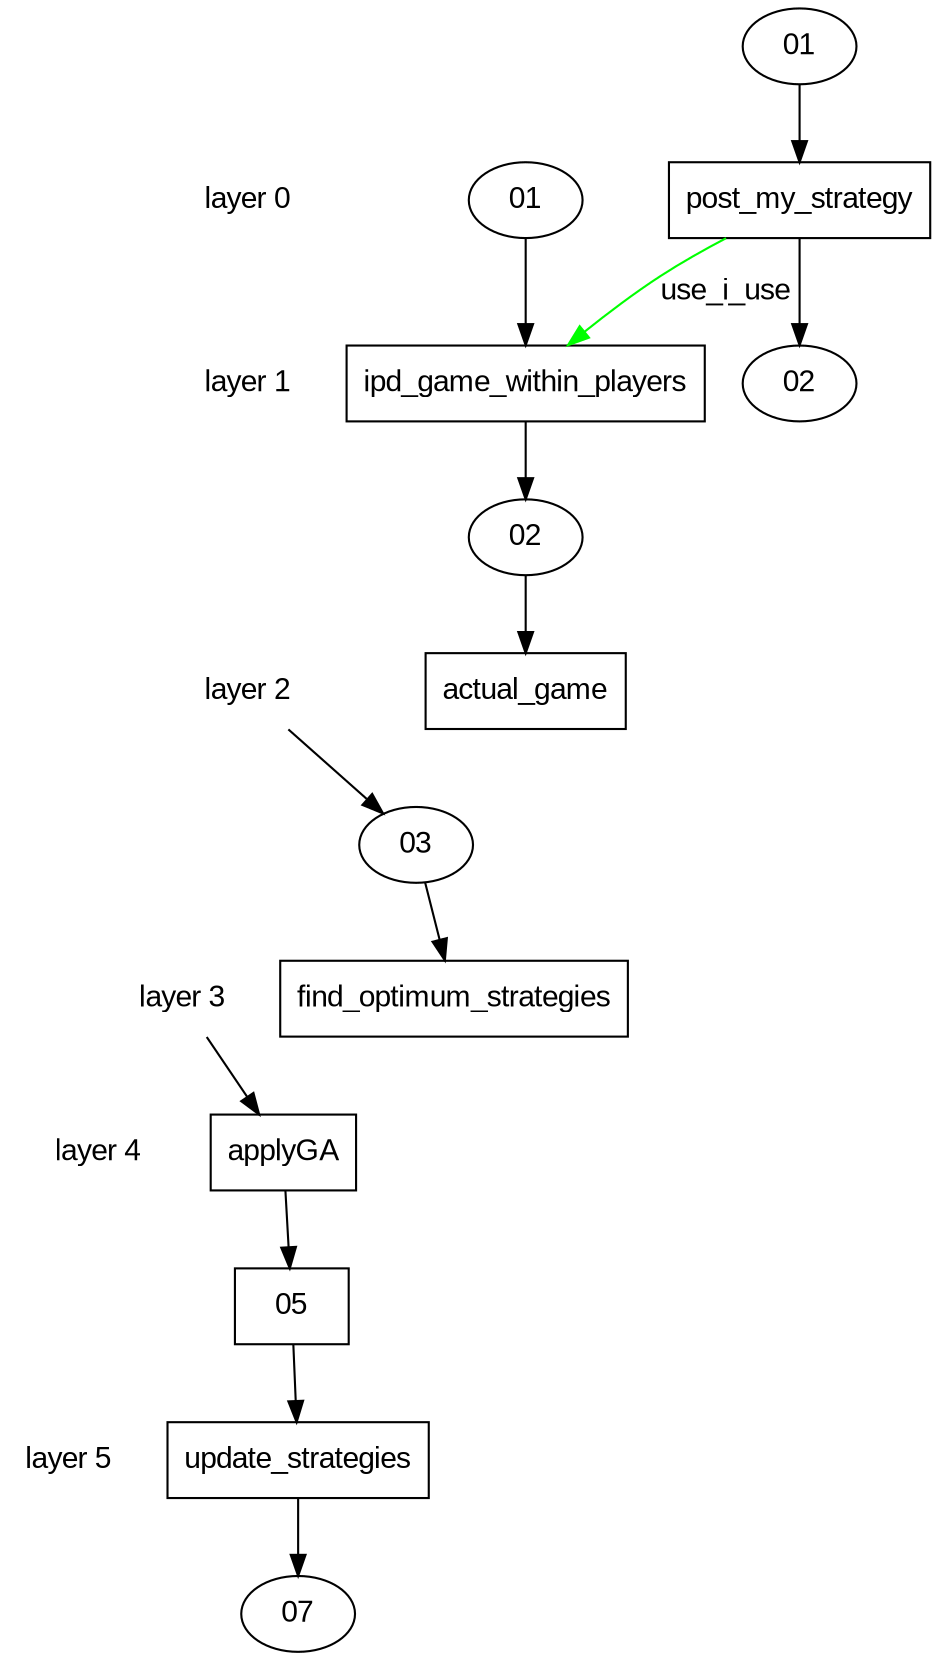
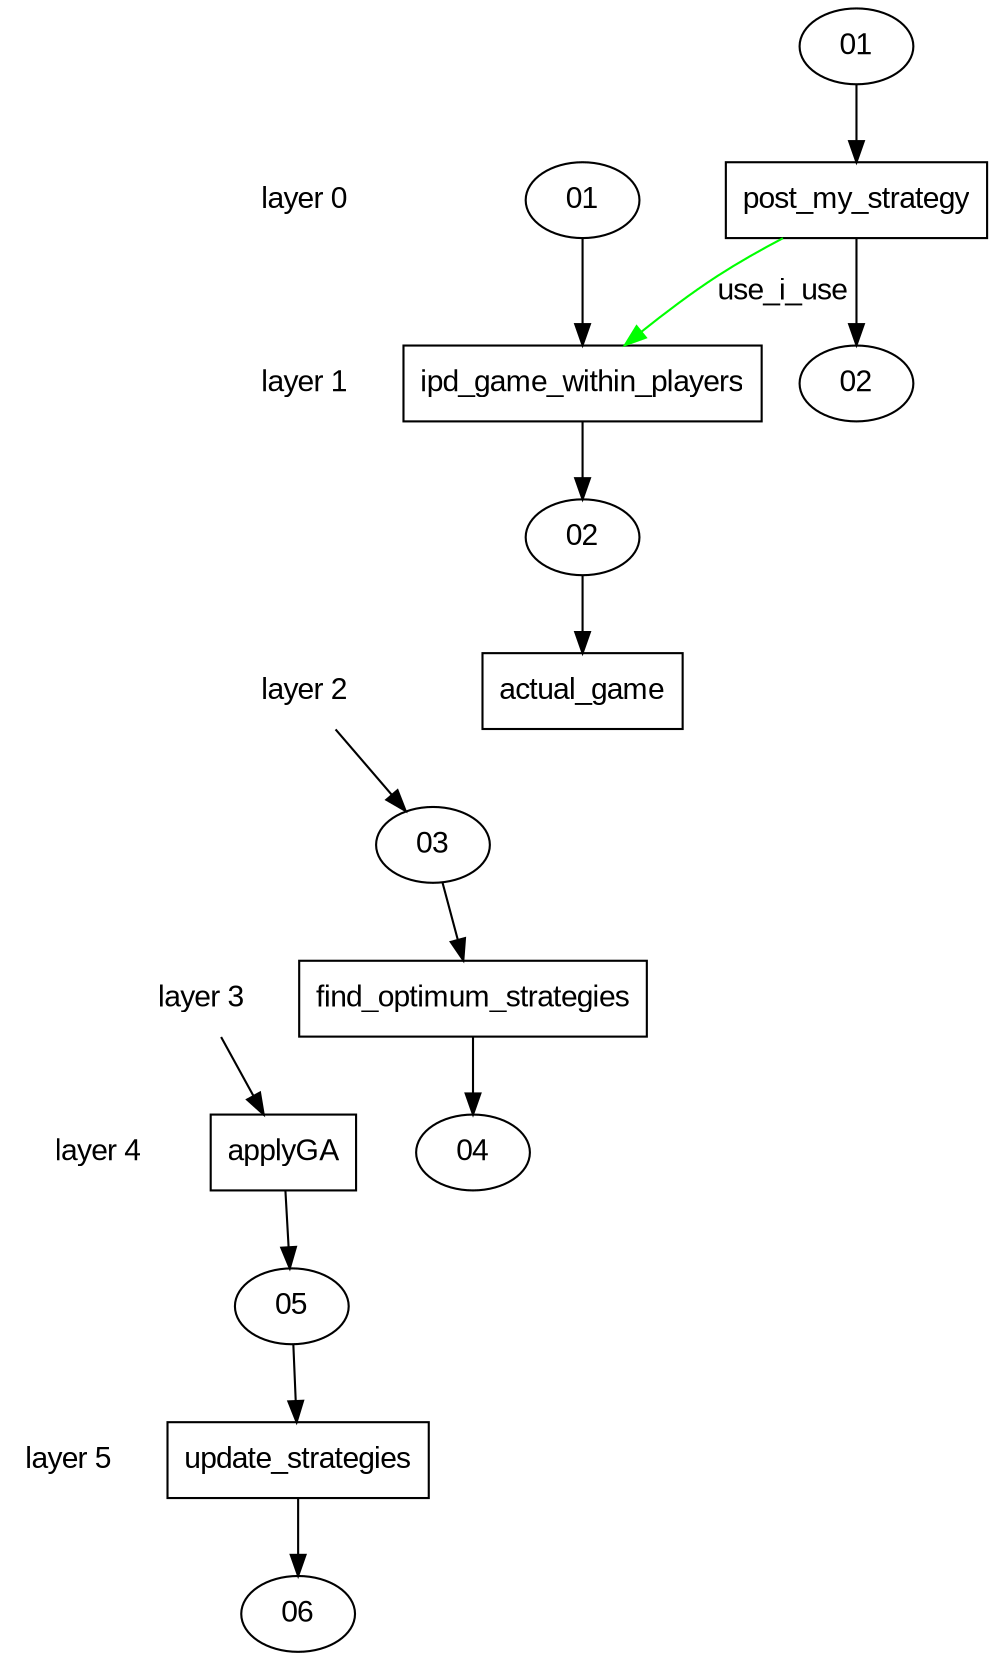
none -> (473, 1152)
(292, 1306) -> (292, 1306)
(298, 1614) -> (298, 1614)
